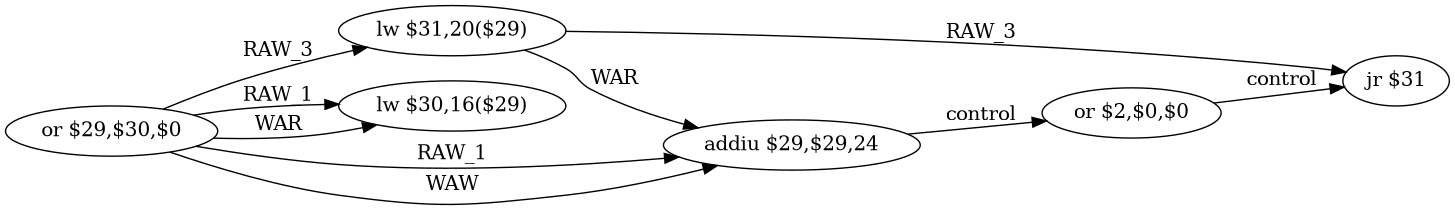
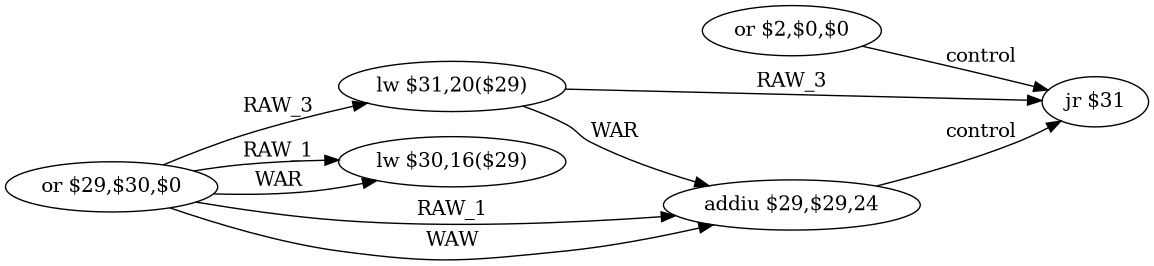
(970, 128) -> (964, 161)
